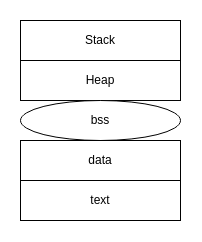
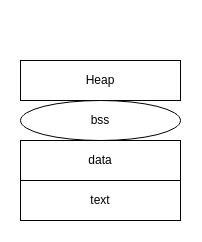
(101, 41) -> none
